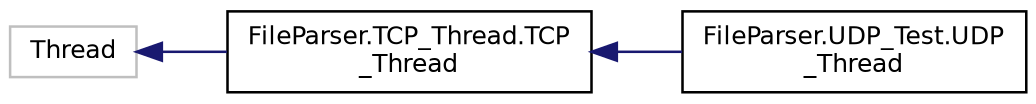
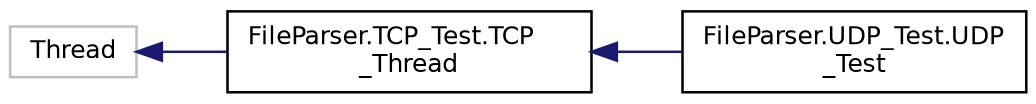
(410, 52) -> (410, 52)
(854, 52) -> (854, 52)
